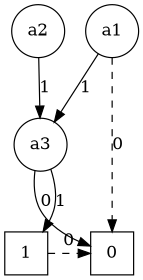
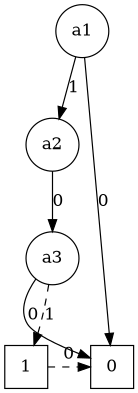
(80, 83) -> (69, 82)
(45, 88) -> (58, 201)
(112, 139) -> (97, 196)
(56, 195) -> (44, 309)
